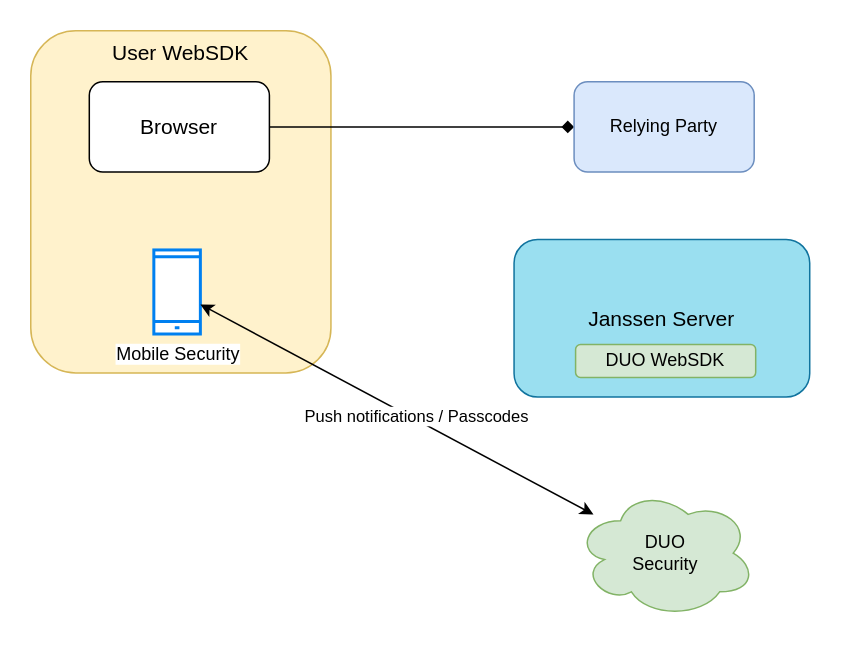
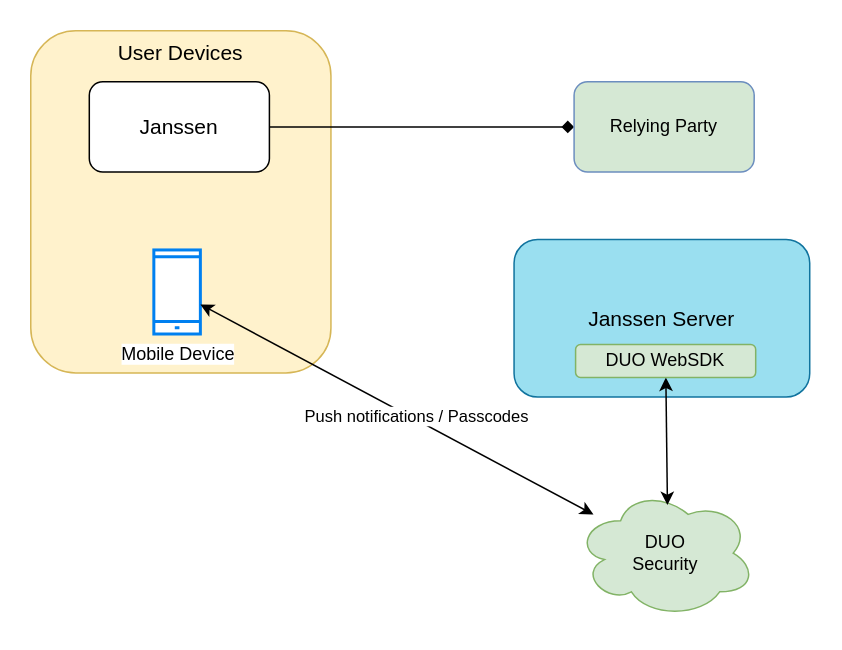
(181, 54) -> (181, 54)
(179, 127) -> (179, 127)
(664, 127) -> (664, 127)
(179, 355) -> (179, 355)
none -> (666, 441)
